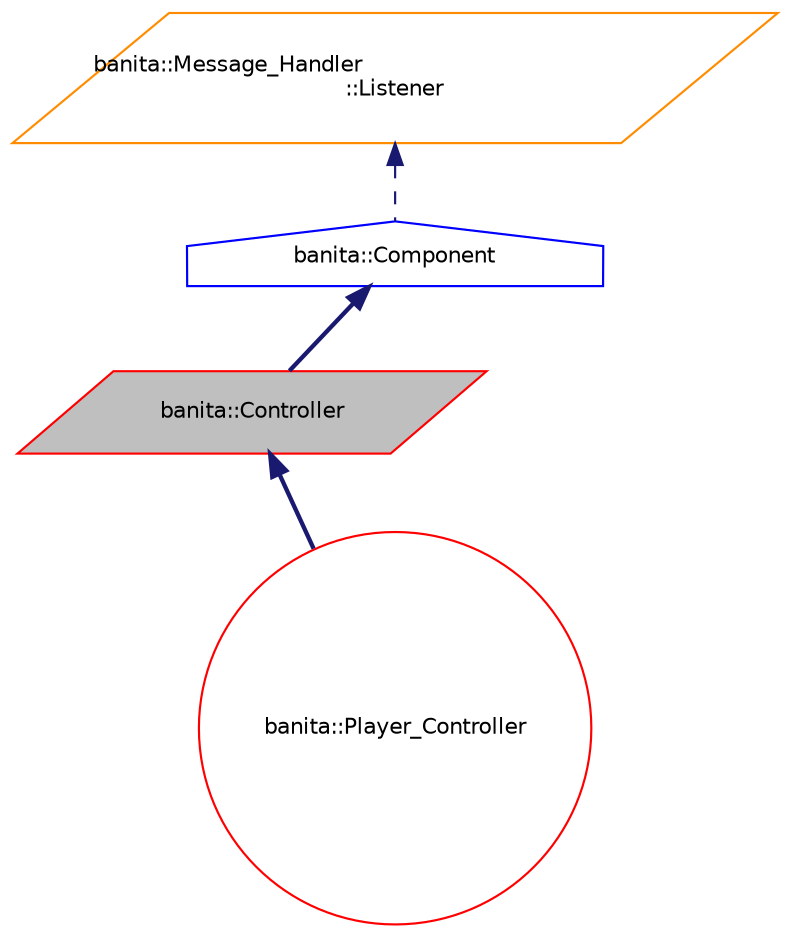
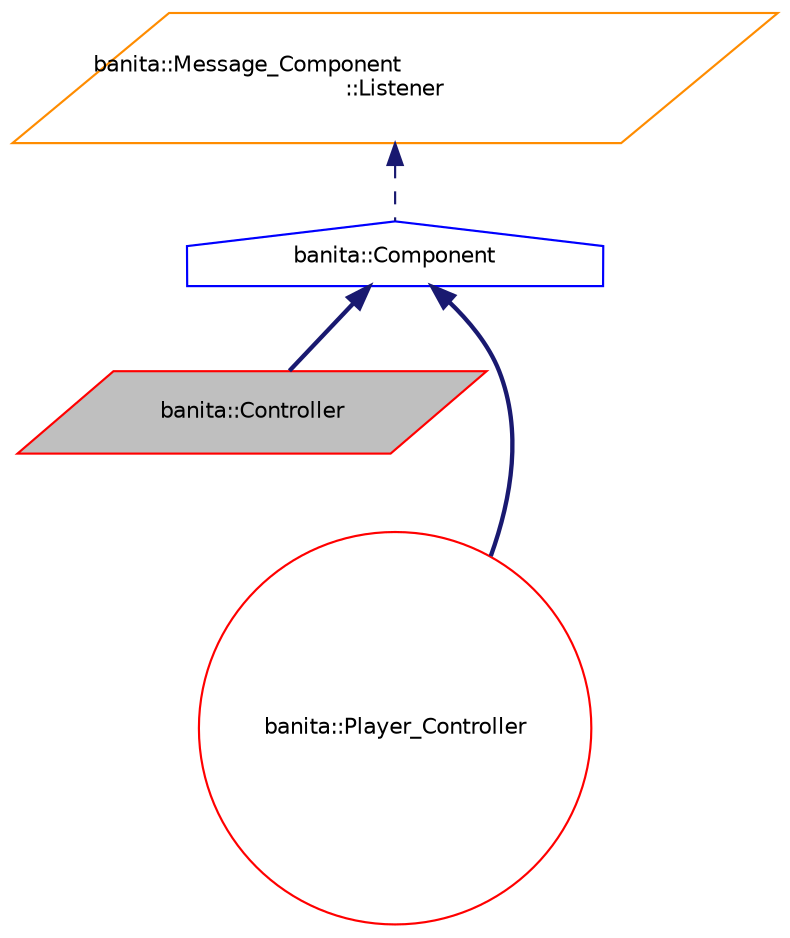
(395, 78) -> (395, 78)
(297, 511) -> (511, 421)
